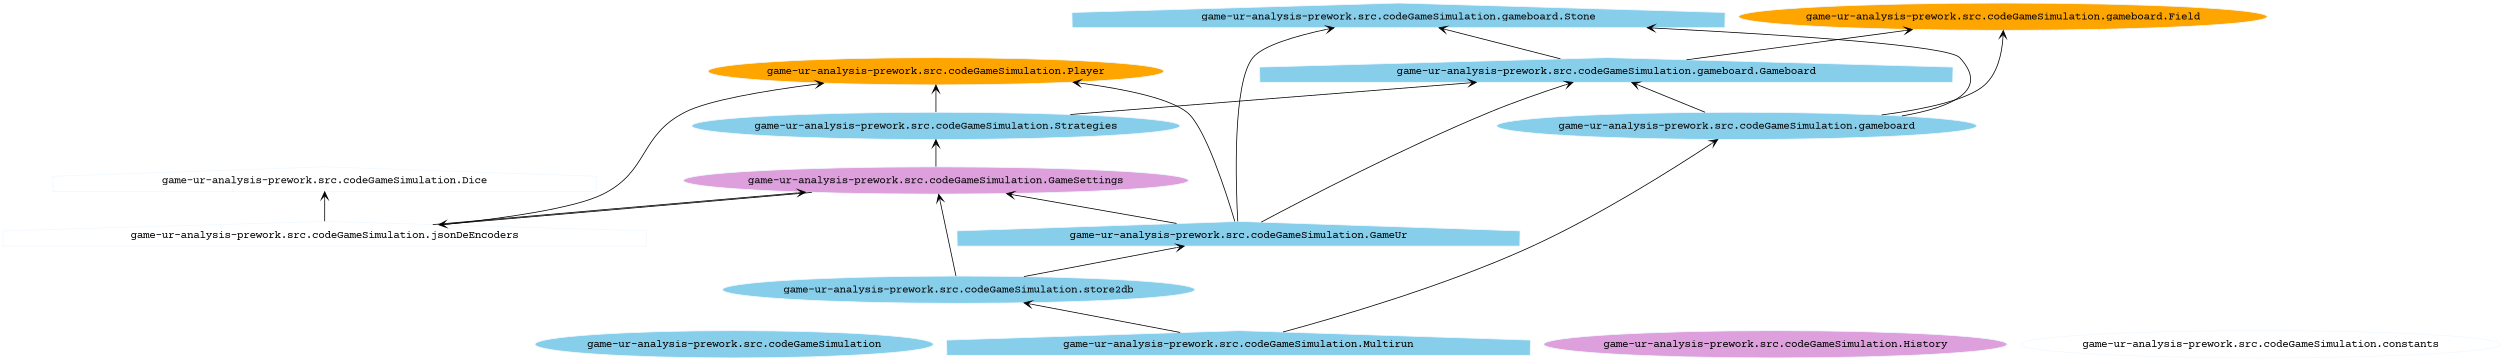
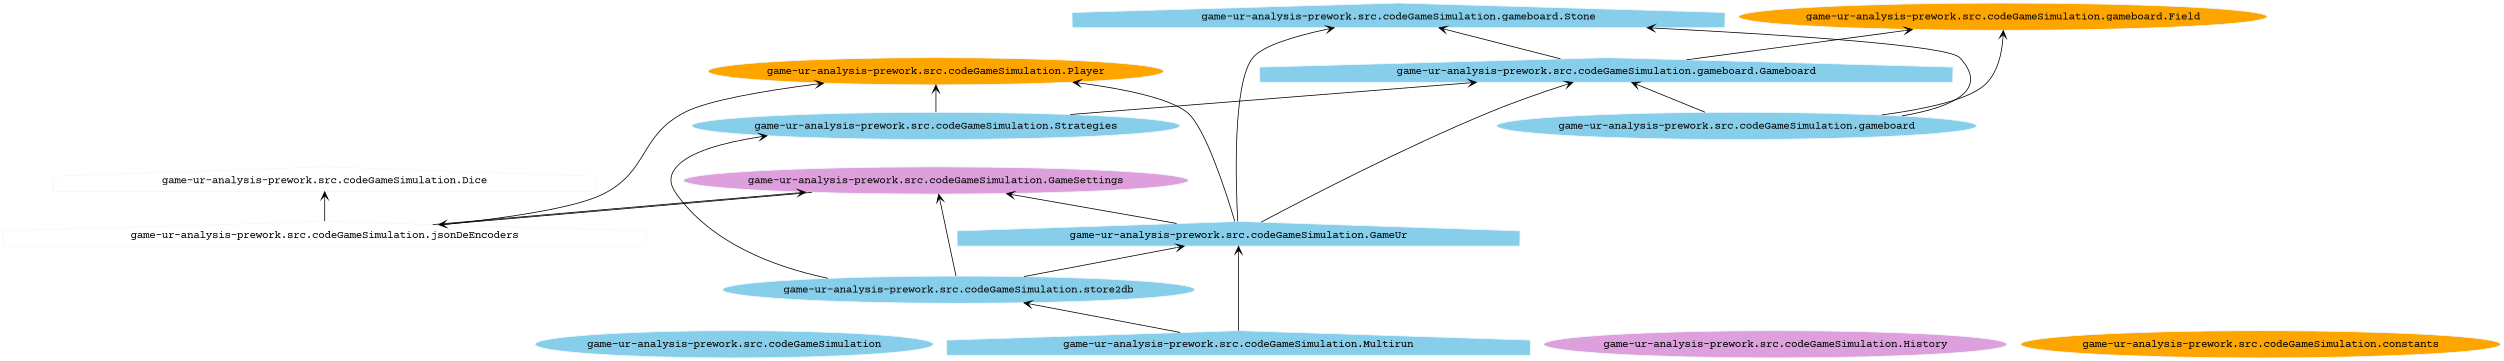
(936, 157) -> (696, 216)
(1506, 258) -> (1239, 292)
(2261, 344) -> (2261, 344)
